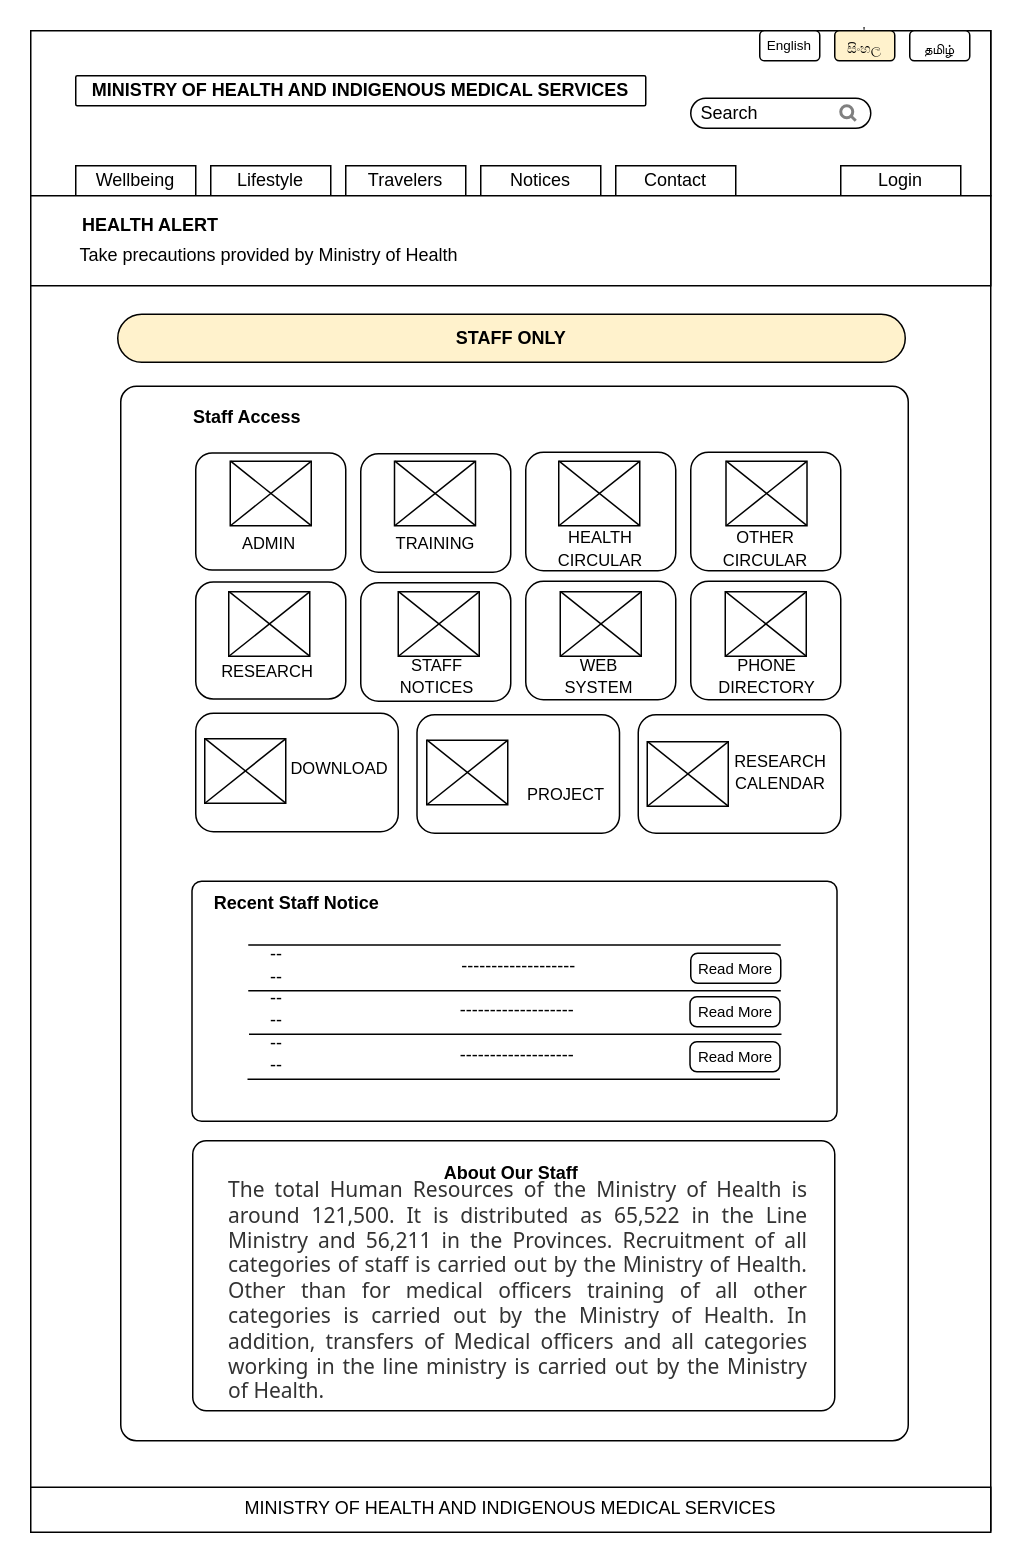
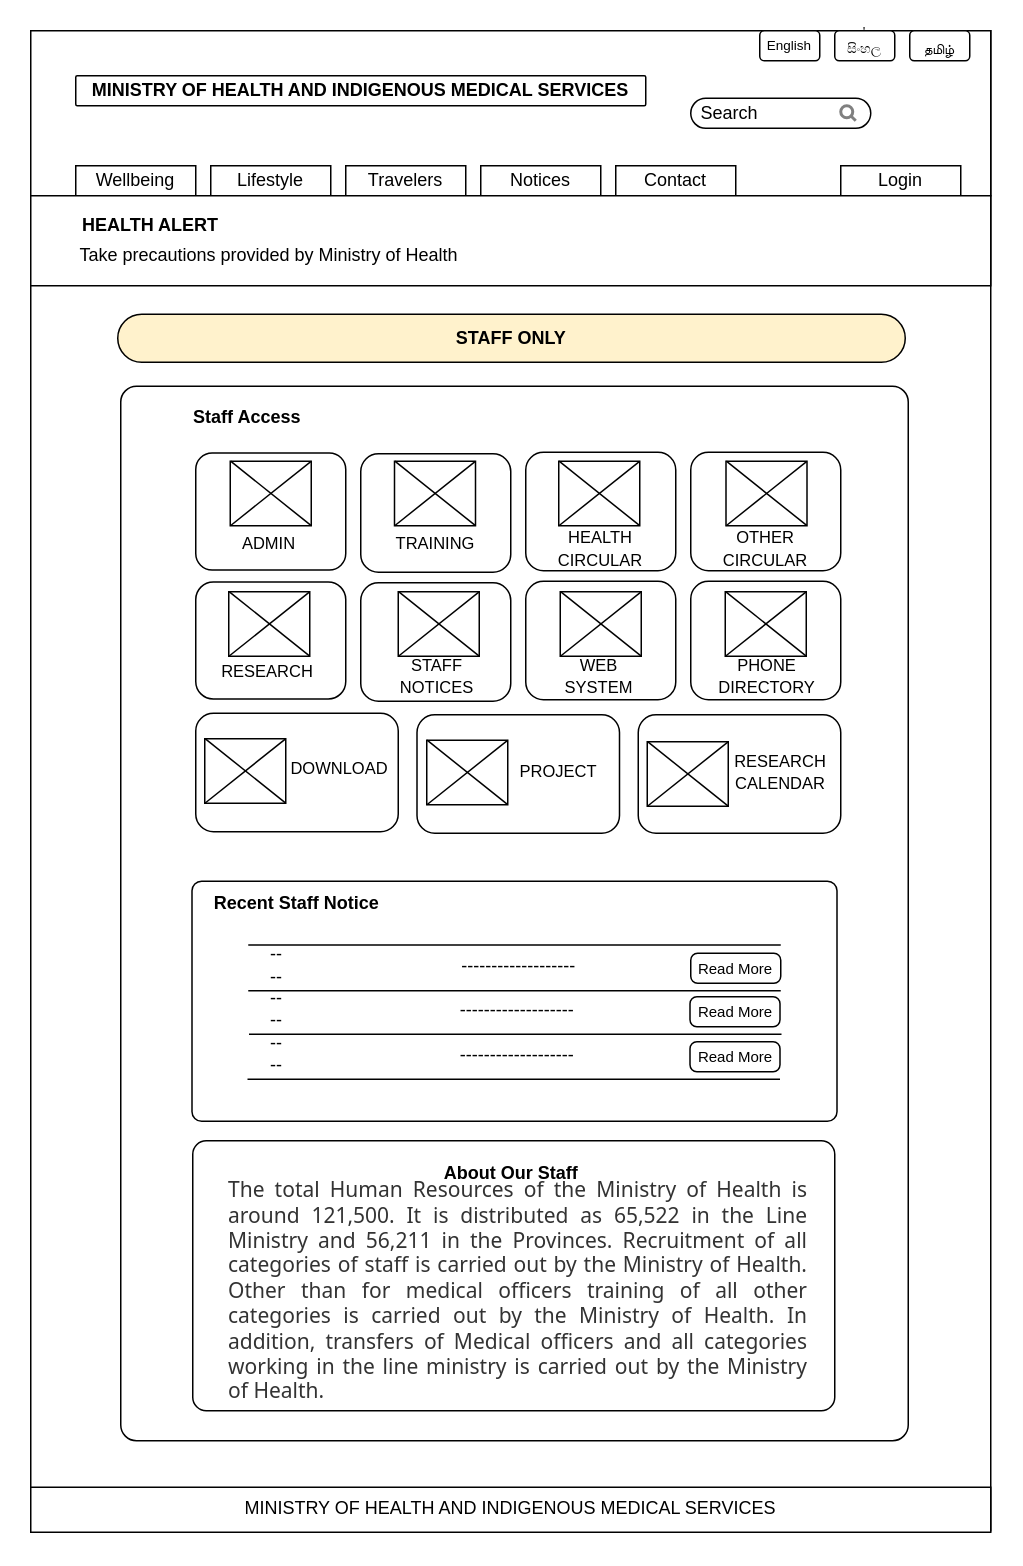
(865, 46) -> (865, 46)
(566, 794) -> (559, 771)
